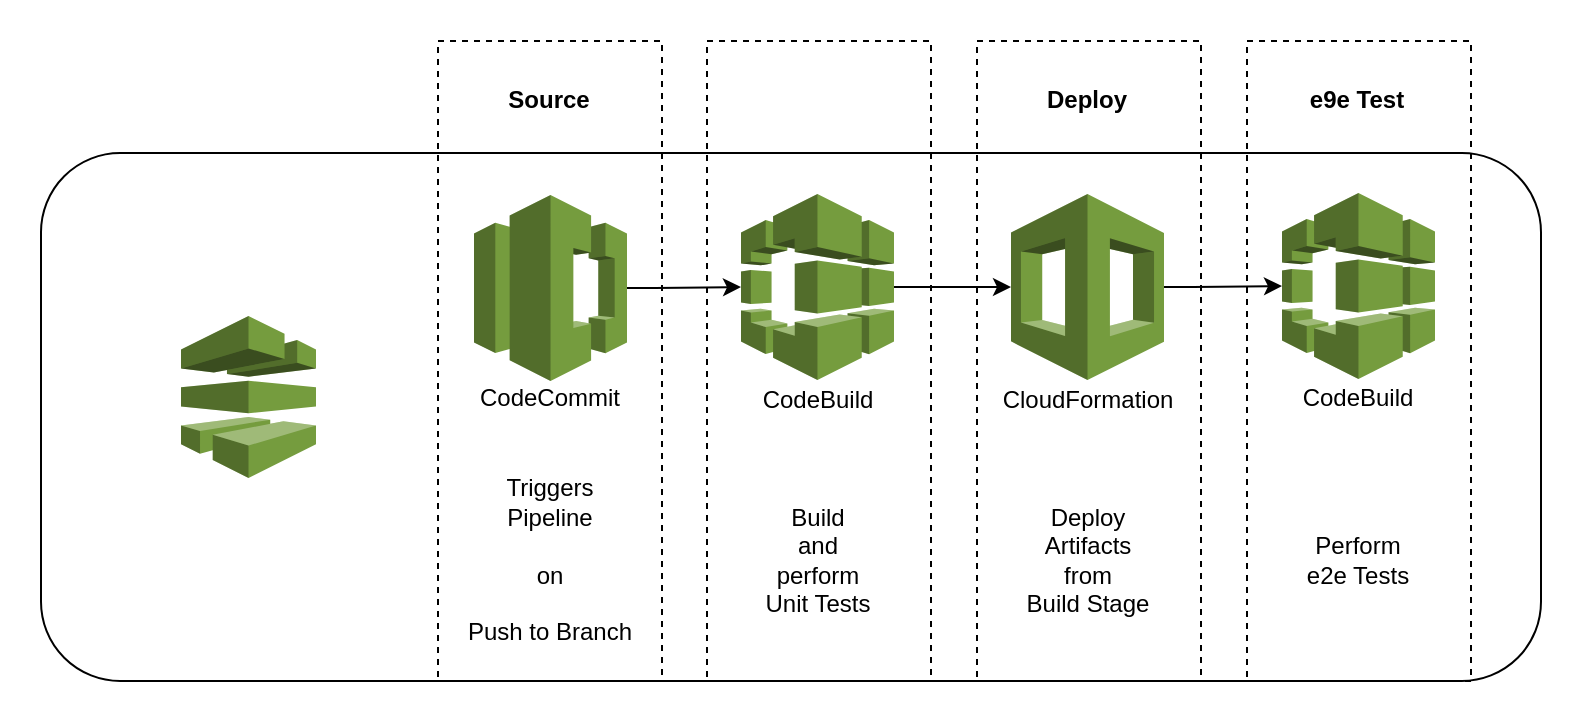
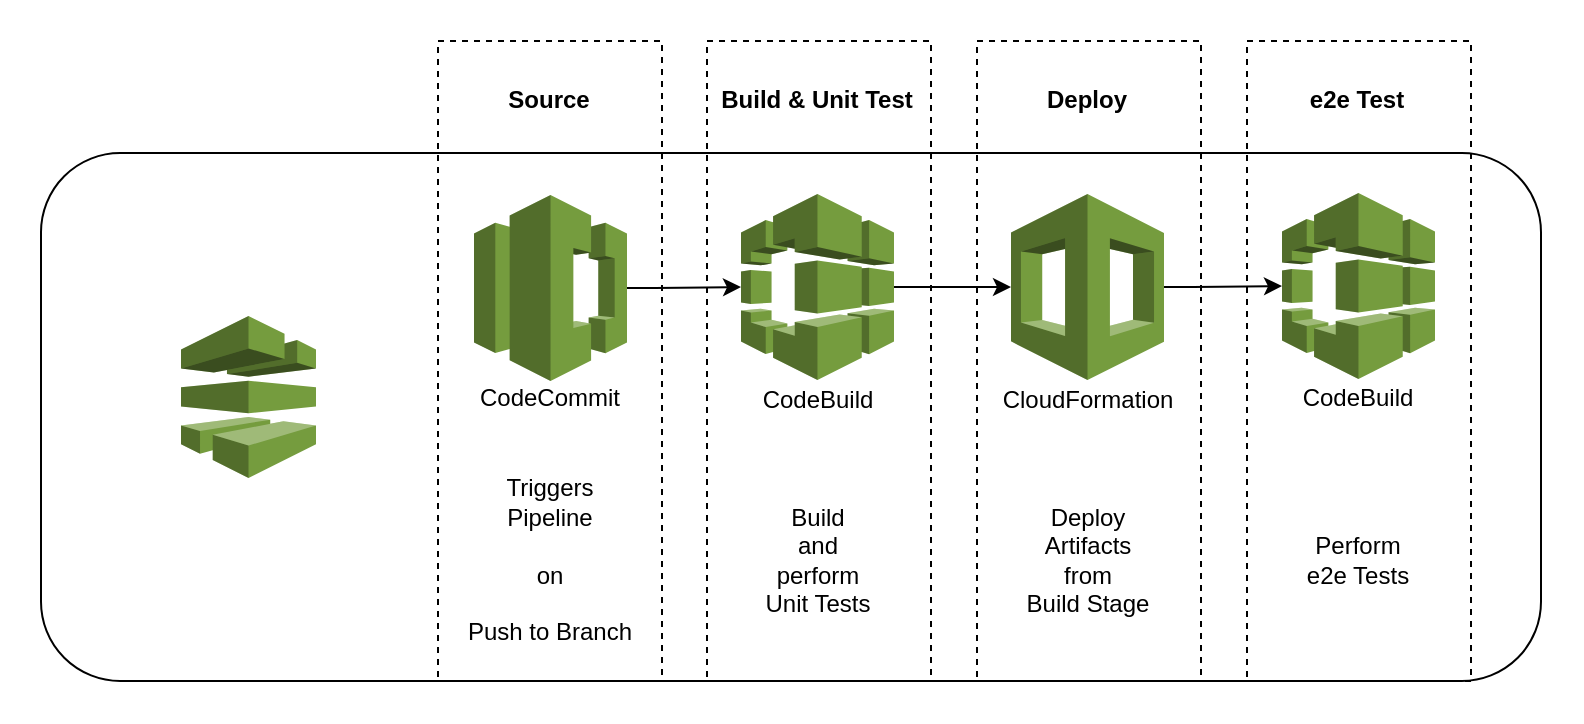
none -> (818, 101)
(1358, 101) -> (1358, 101)
